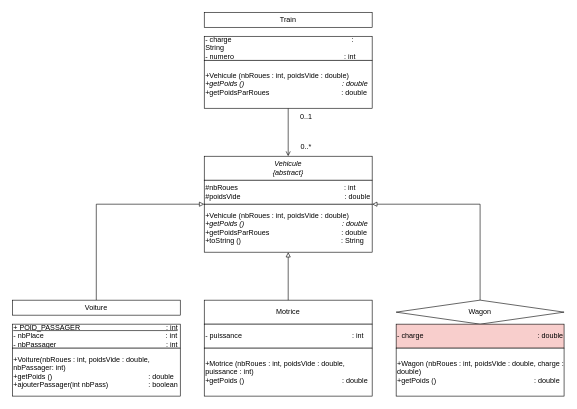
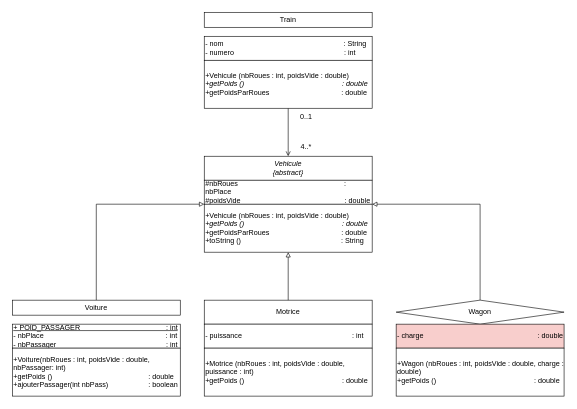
(289, 48) -> (289, 48)
(306, 147) -> (306, 147)
(289, 192) -> (289, 192)
